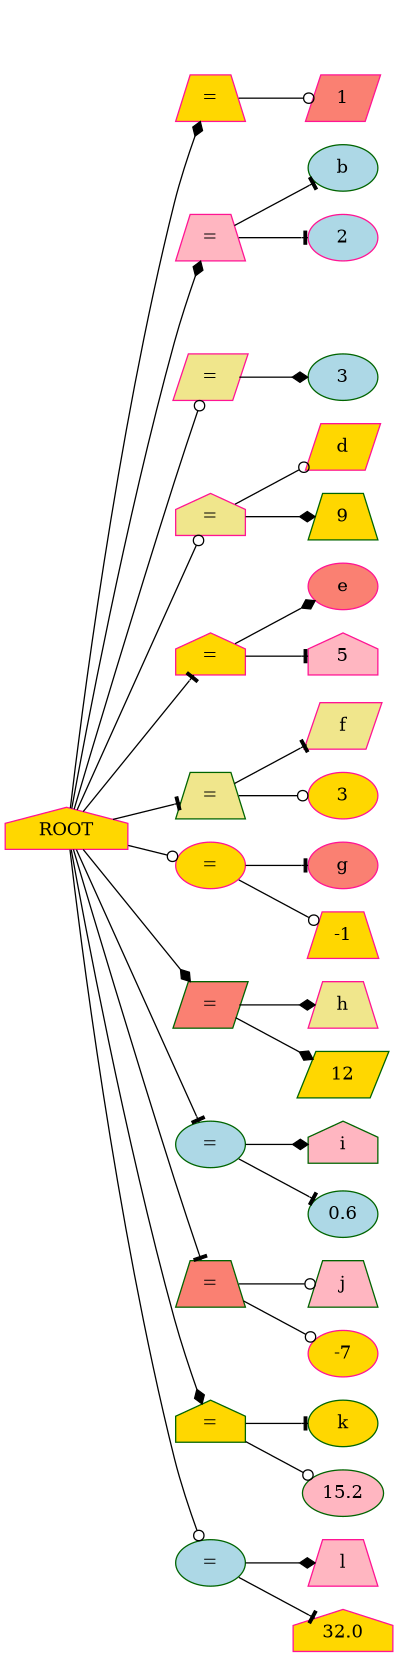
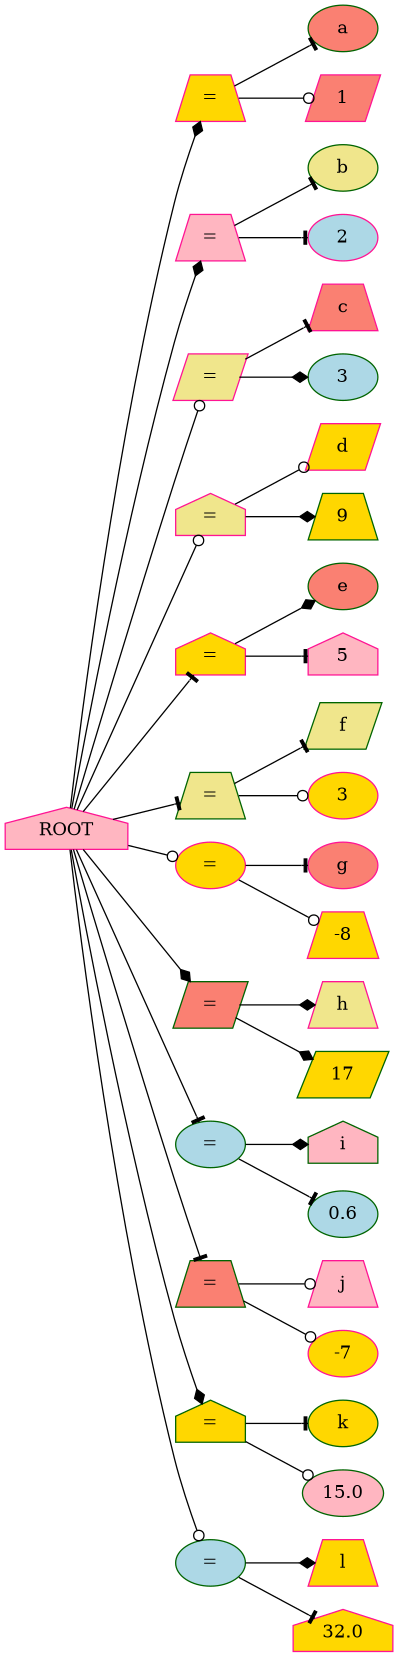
none -> (343, 28)
(343, 168) -> (343, 168)
none -> (343, 307)
(343, 586) -> (343, 586)
(343, 726) -> (343, 726)
(67, 831) -> (67, 831)
(343, 935) -> (343, 935)
(343, 1075) -> (343, 1075)
(343, 1284) -> (343, 1284)
(343, 1493) -> (343, 1493)
(343, 1563) -> (343, 1563)
